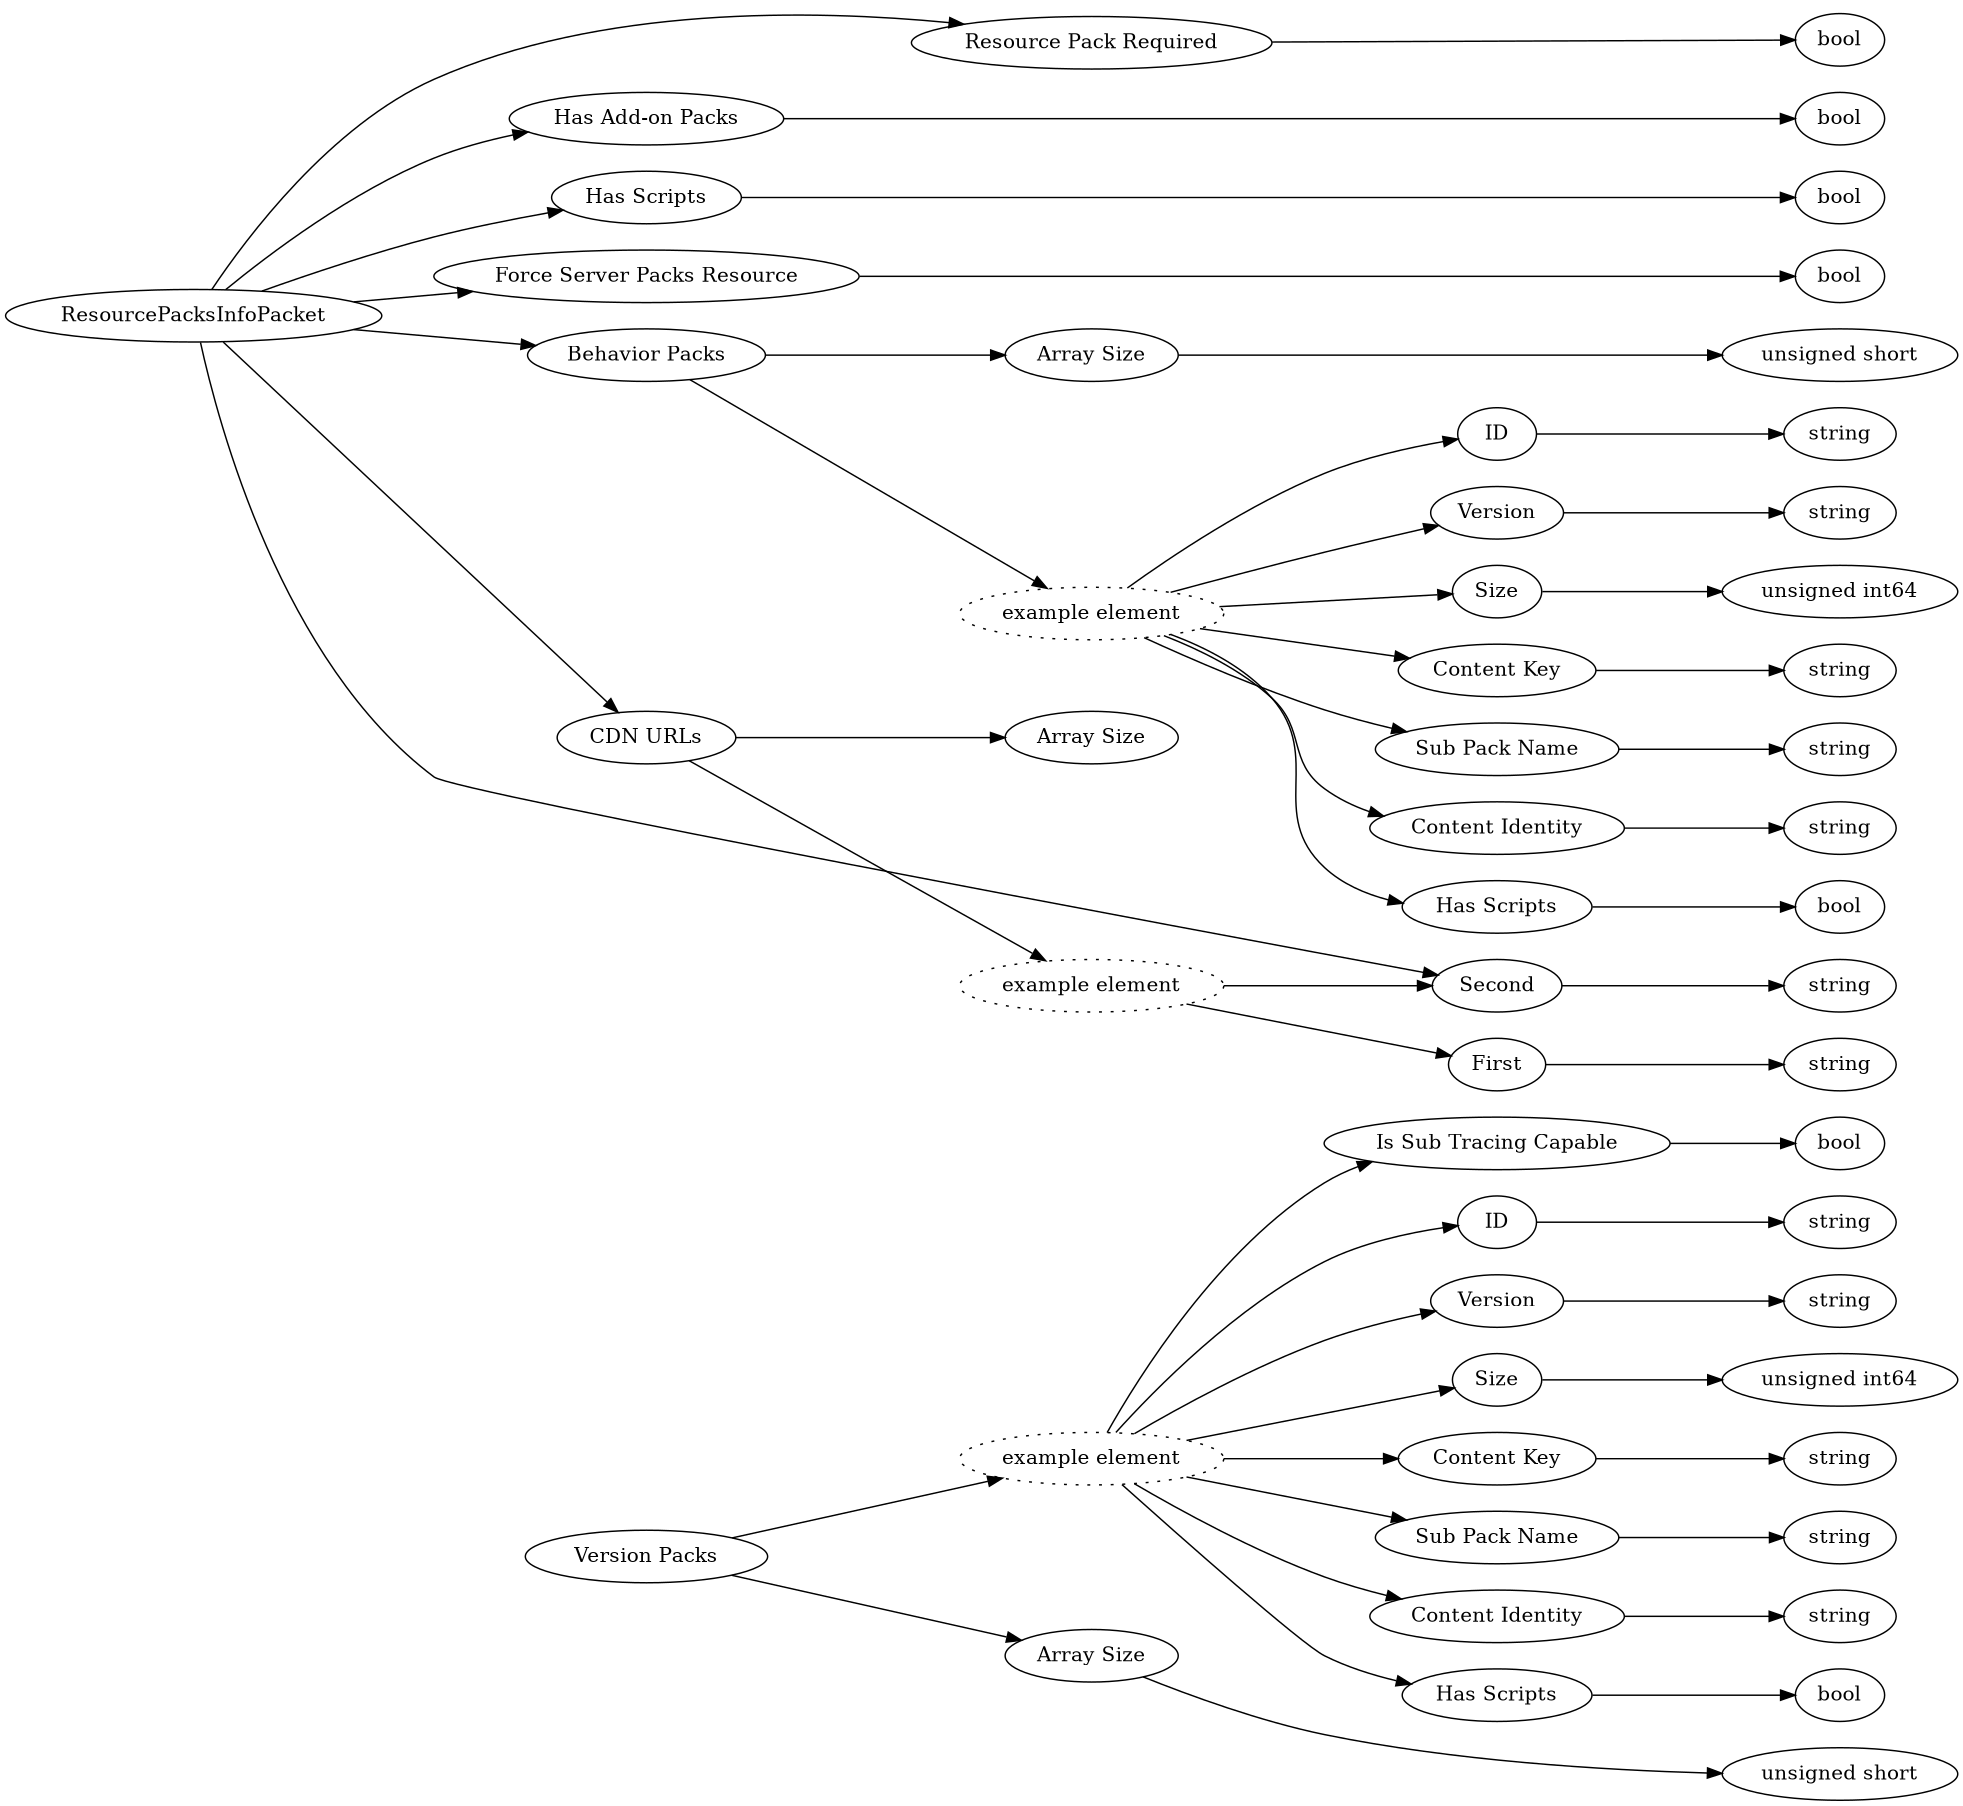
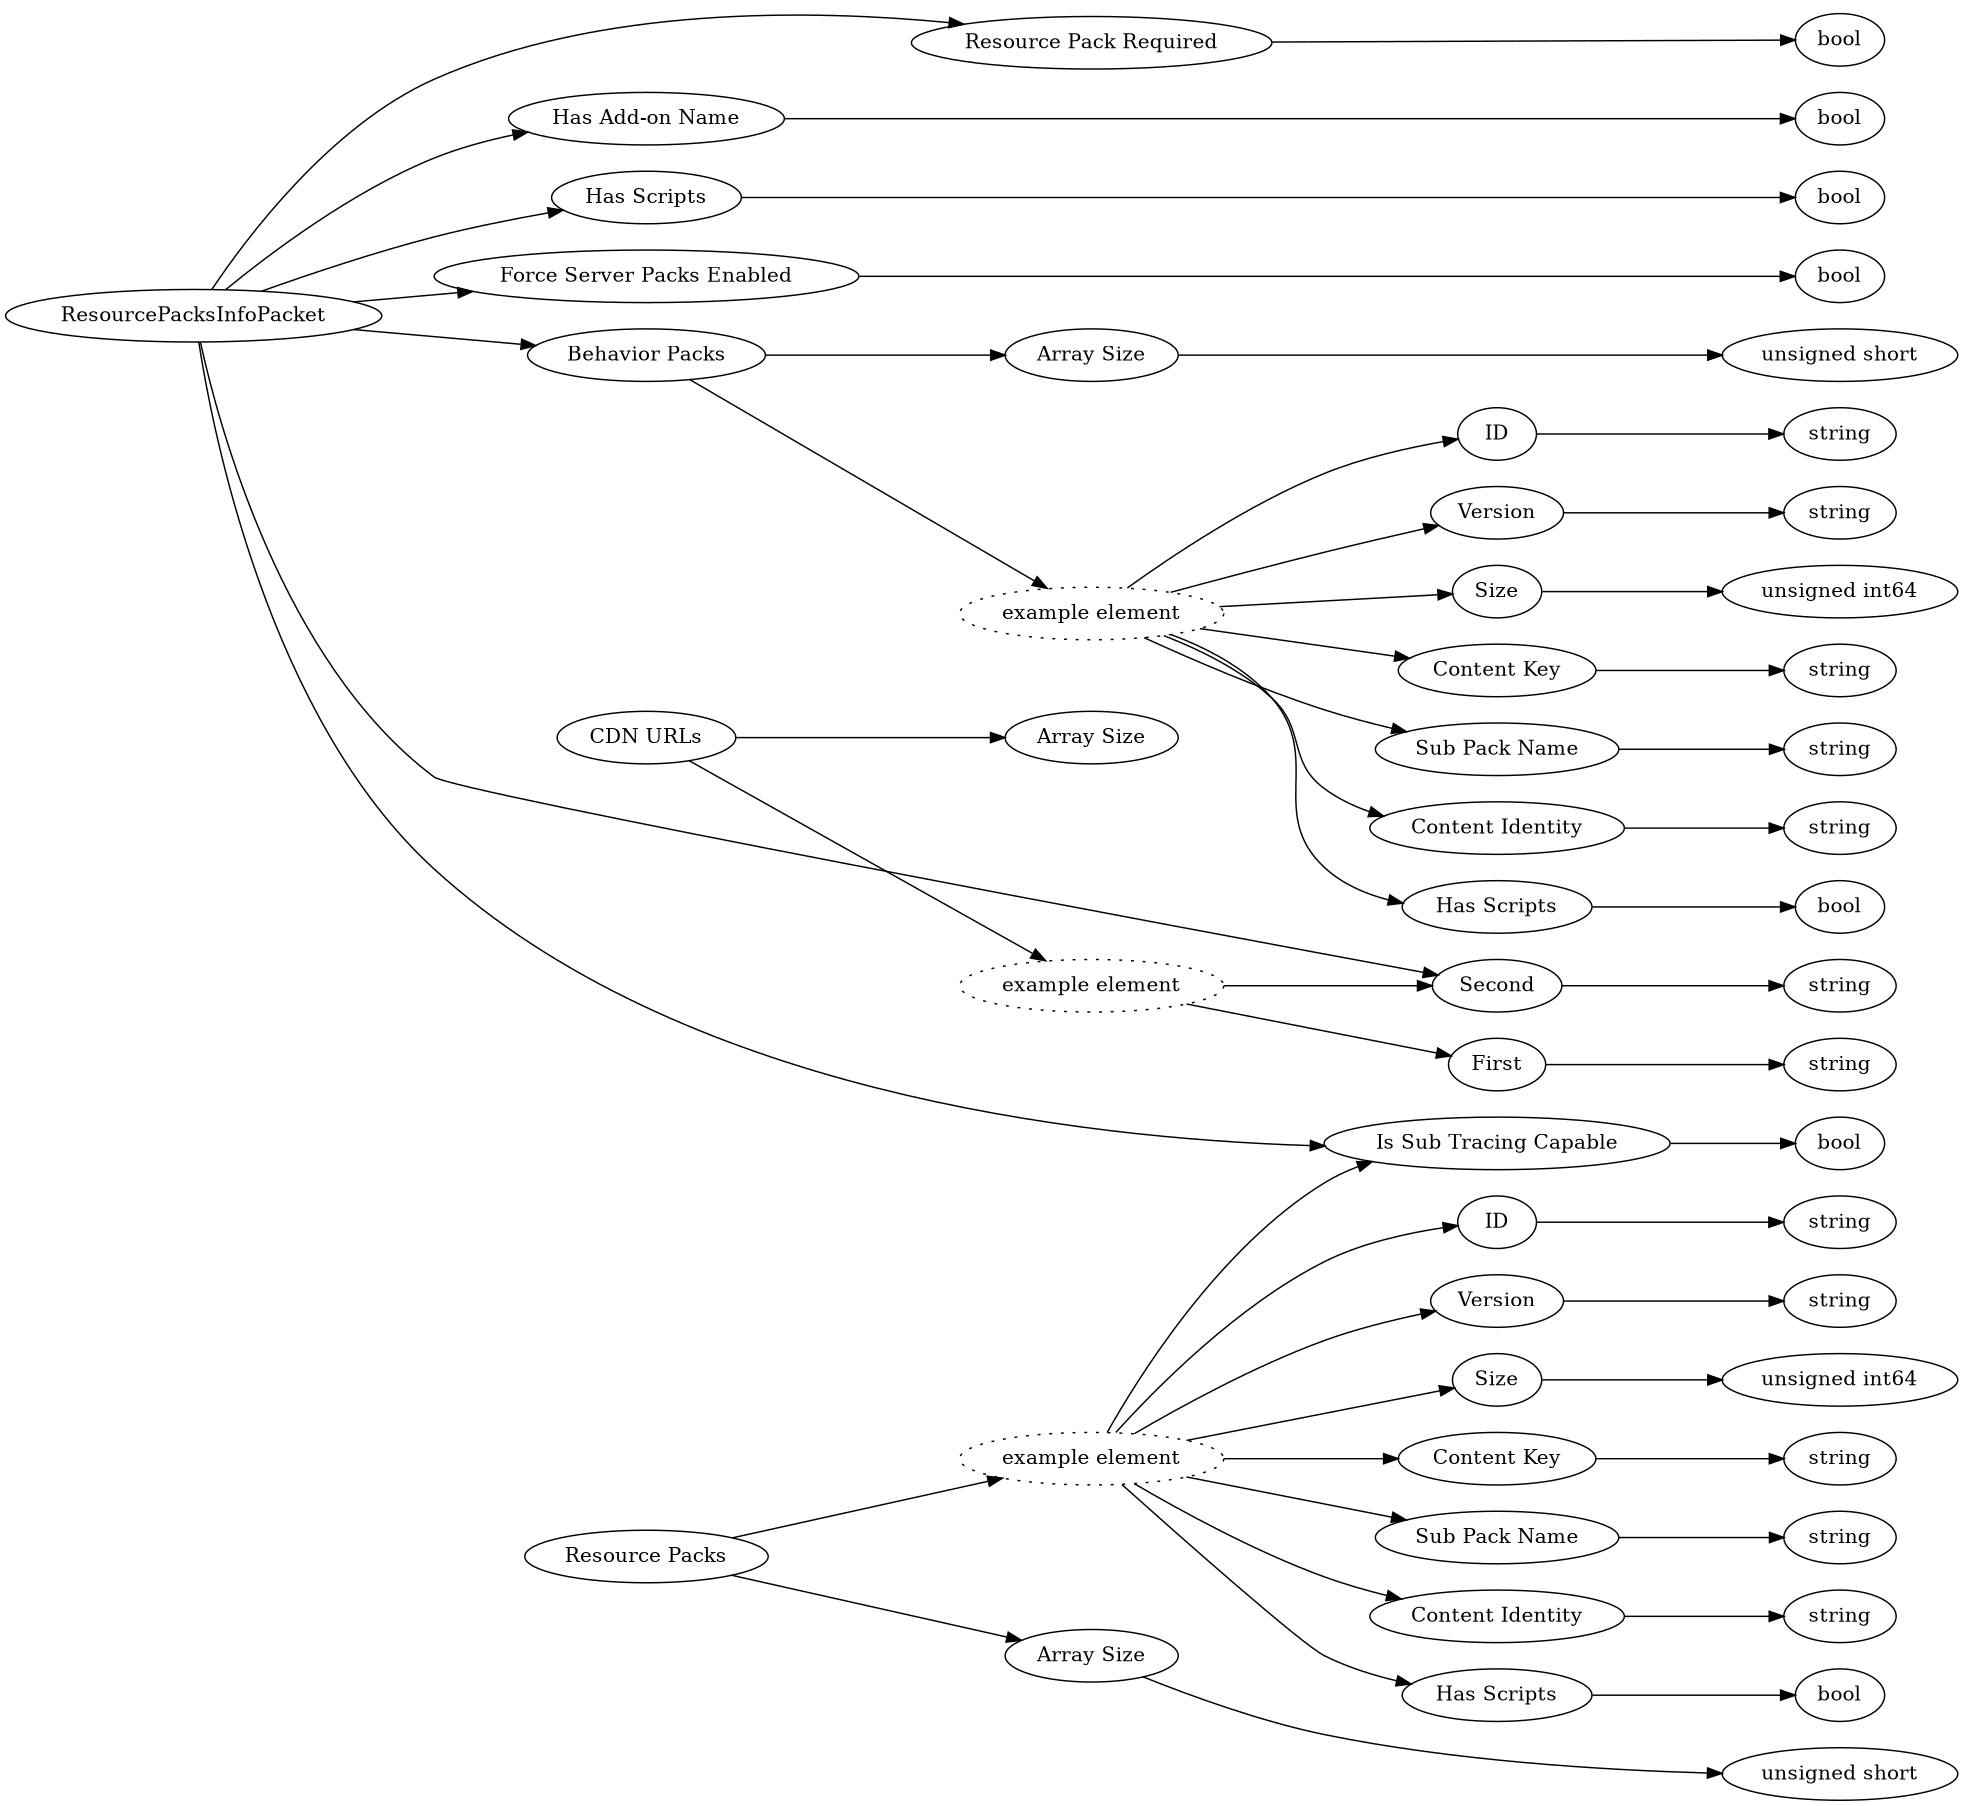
(646, 119) -> (646, 119)
(646, 276) -> (646, 276)
(415, 522) -> (577, 969)
(646, 1557) -> (646, 1557)
